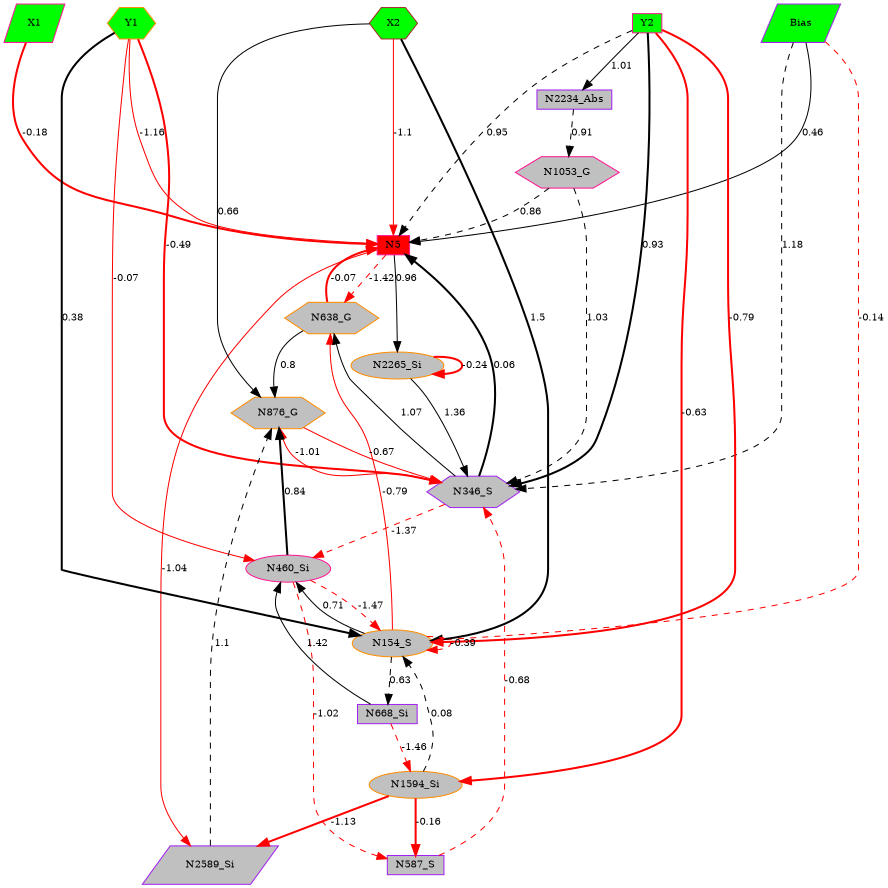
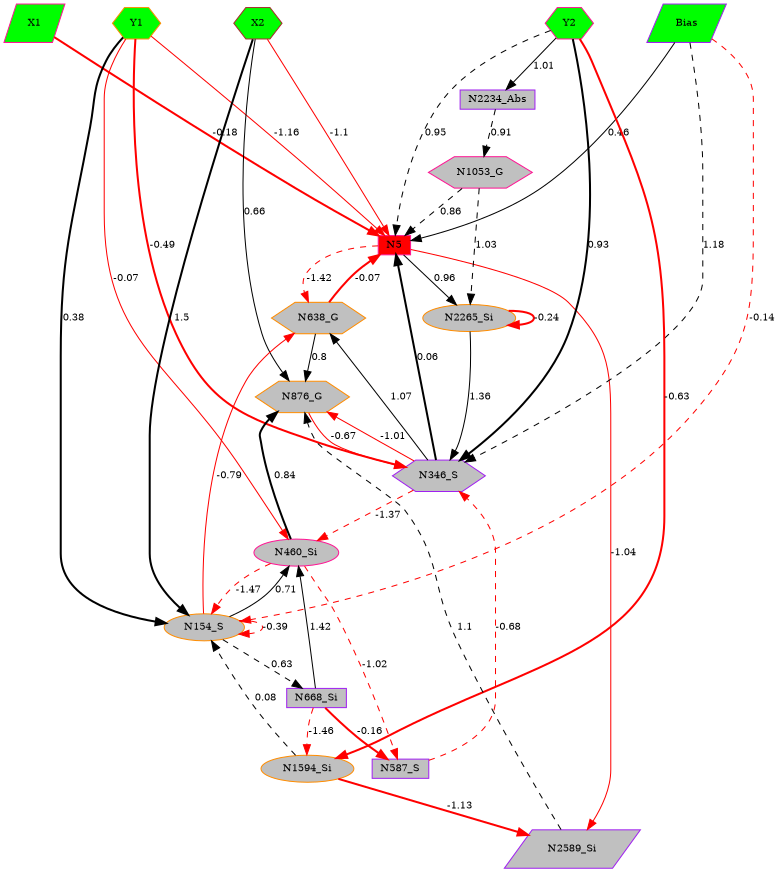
(647, 23) -> (569, 23)
(587, 352) -> (475, 241)
(735, 441) -> none
(416, 822) -> (351, 732)
